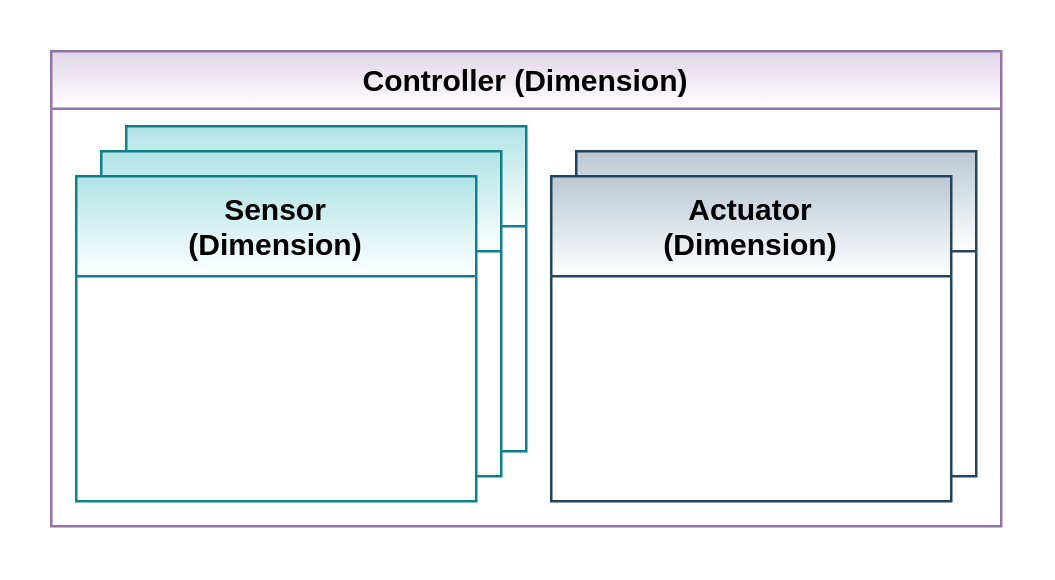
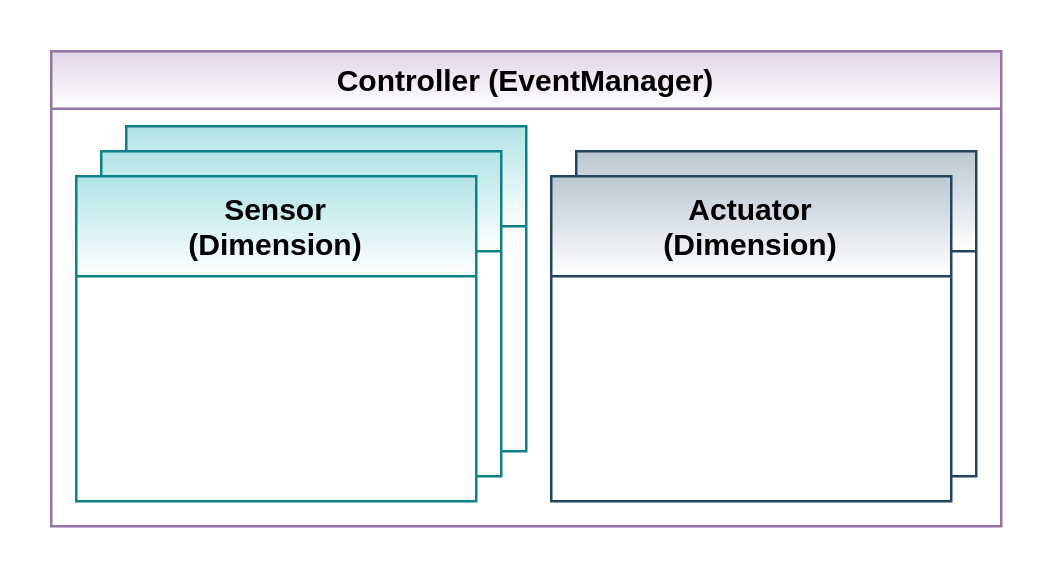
(525, 81) -> (525, 81)
